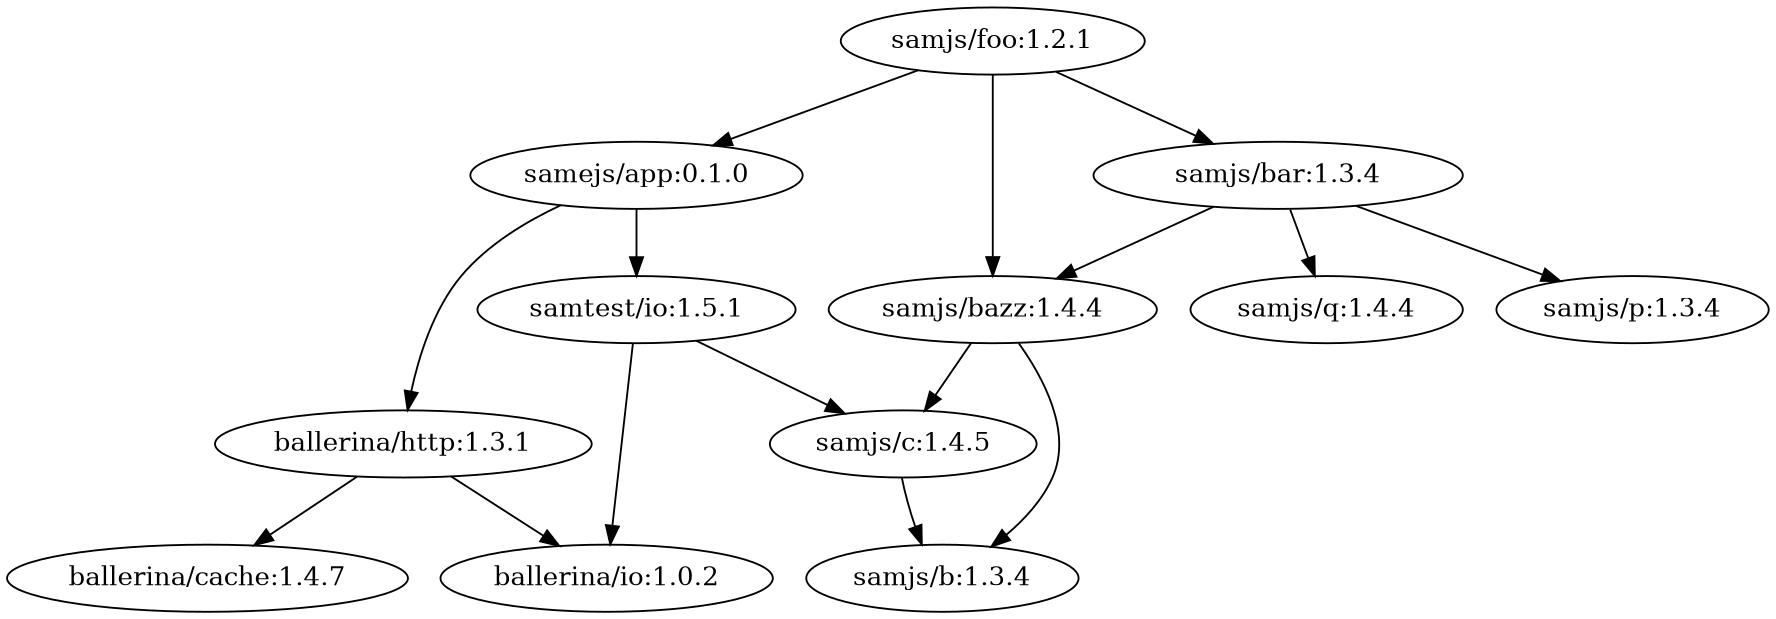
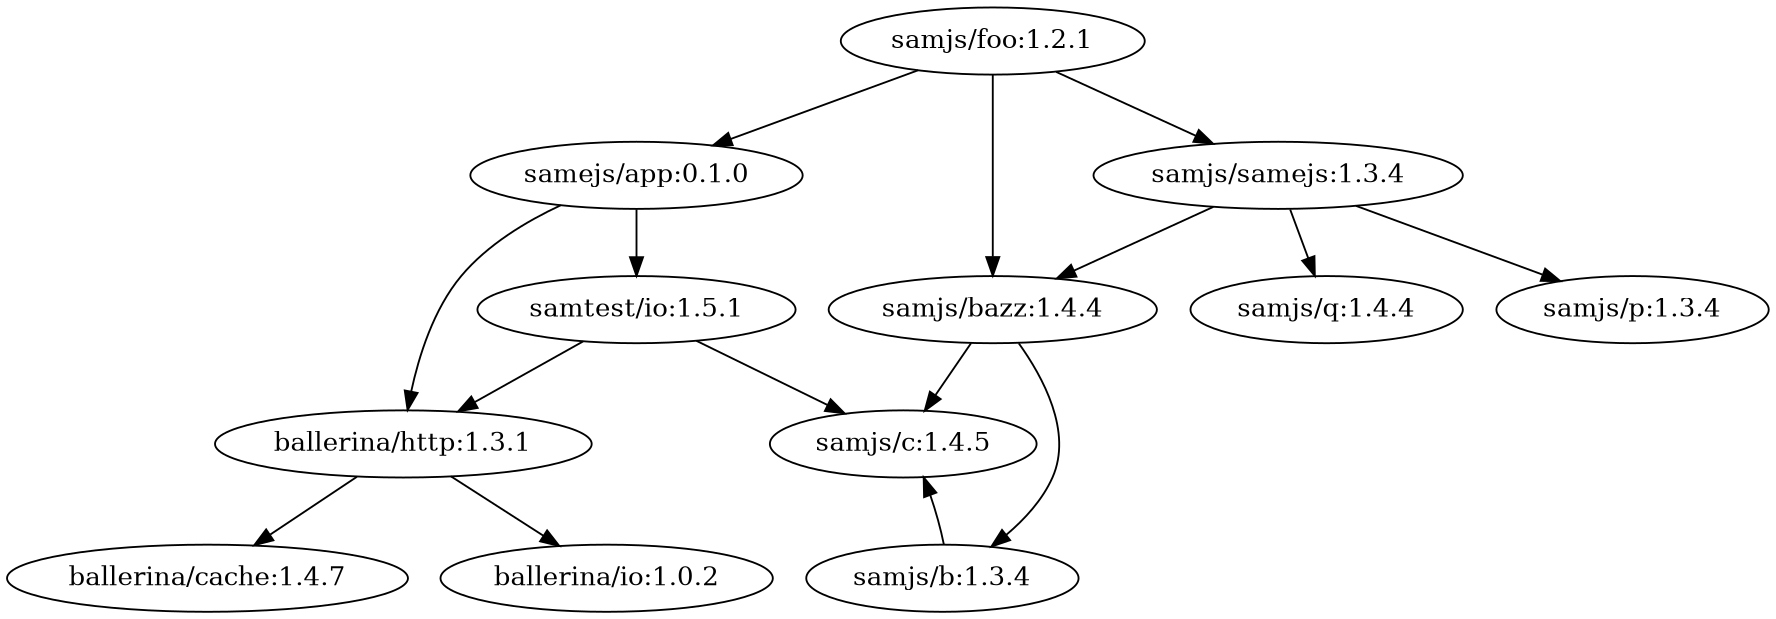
(1278, 175) -> (1278, 175)
(623, 434) -> (529, 372)
(908, 503) -> (938, 519)
